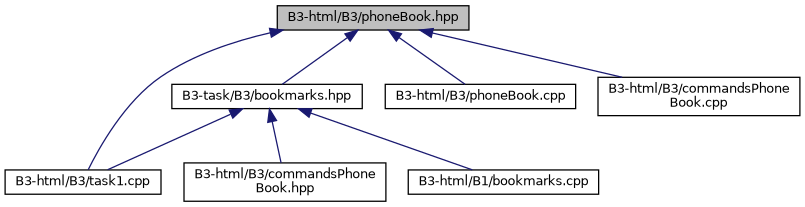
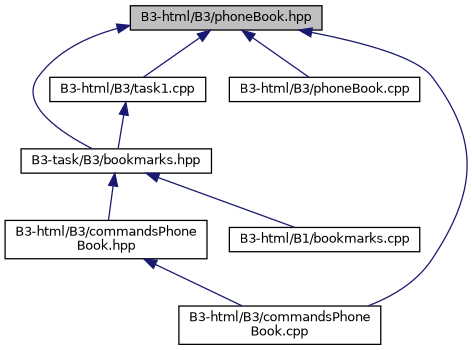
(169, 142) -> (121, 132)
none -> (199, 285)
